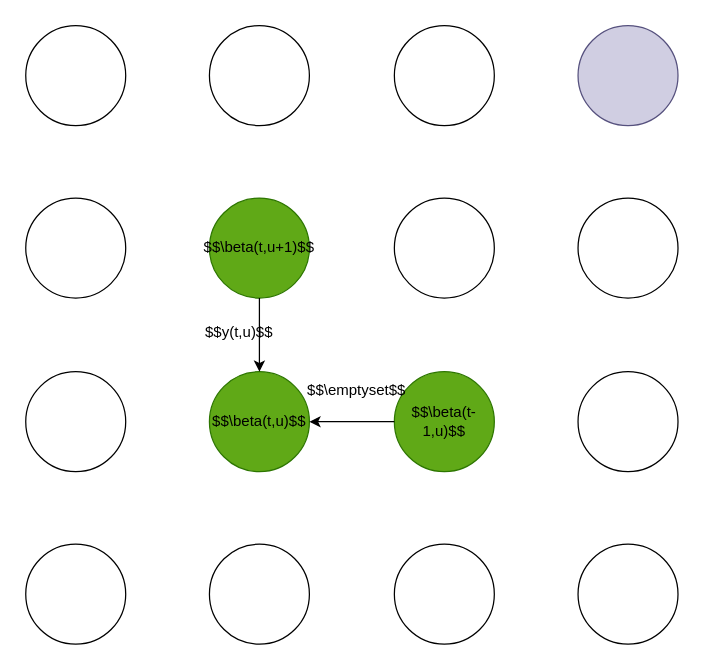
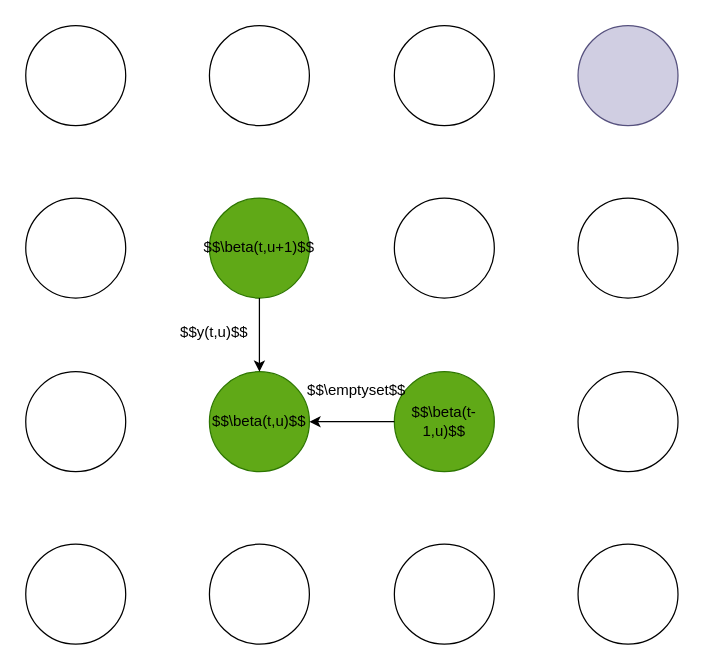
(239, 333) -> (214, 333)
